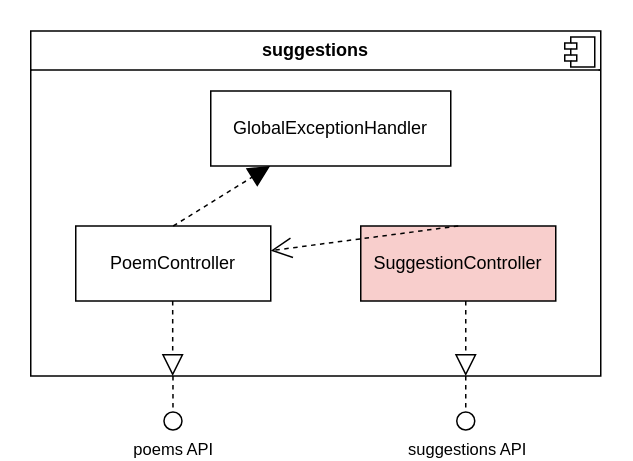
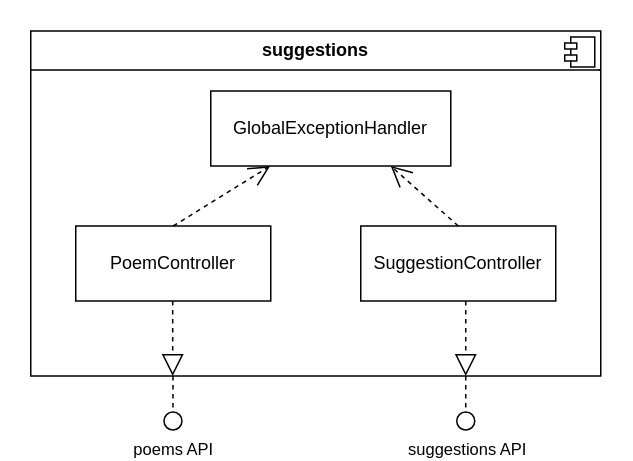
(250, 178) -> (259, 173)
(367, 238) -> (426, 197)
(458, 263) -> (458, 263)
